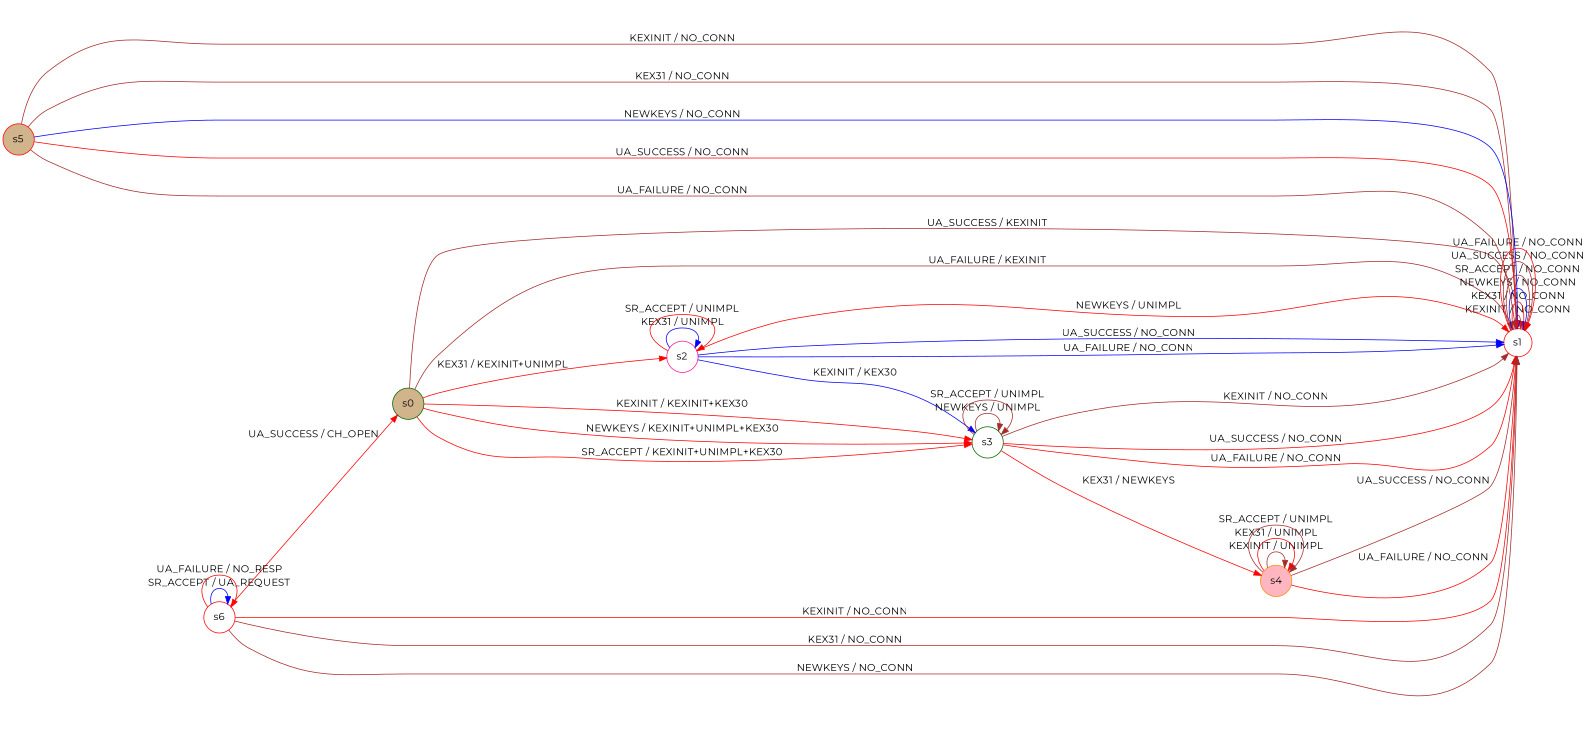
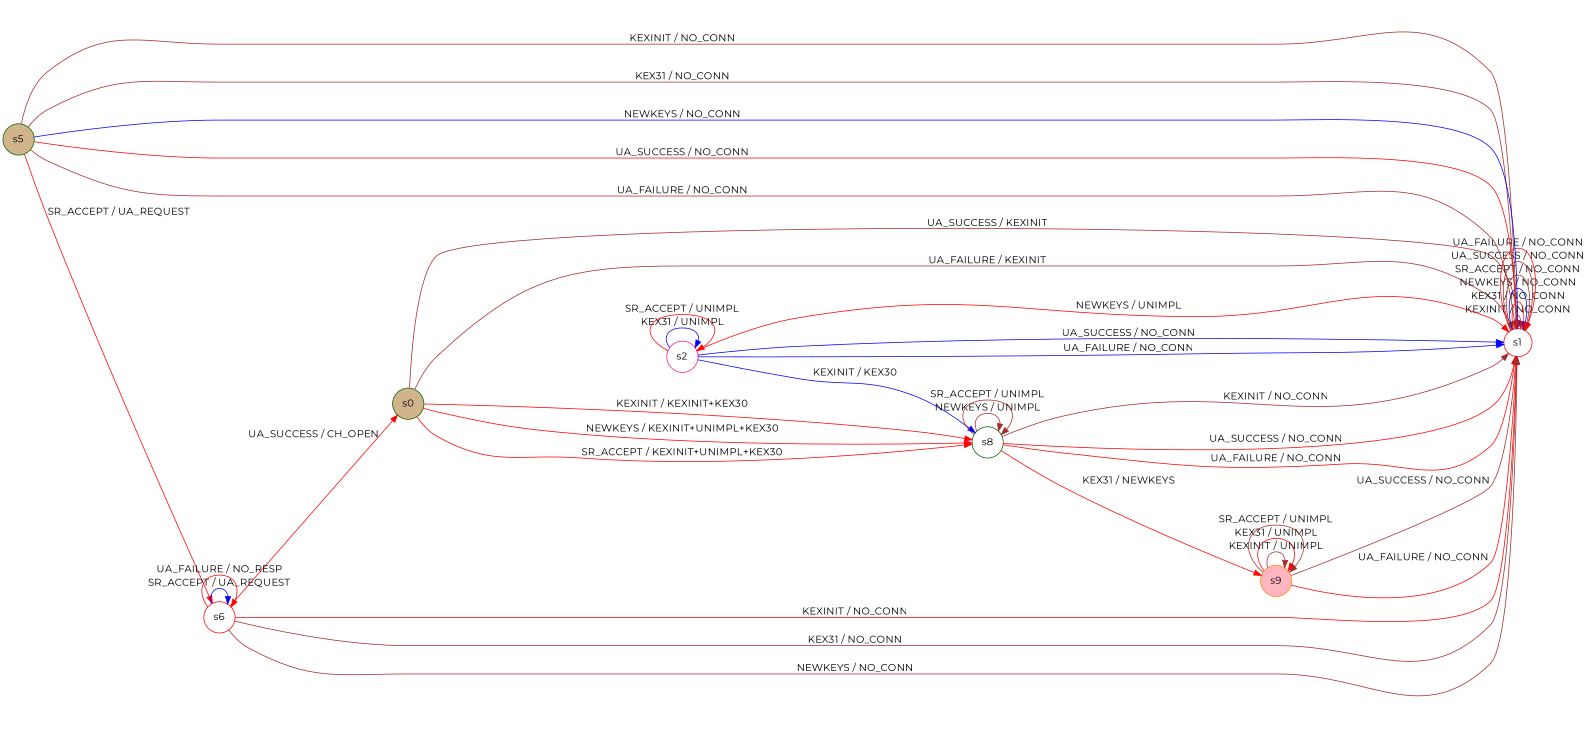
(19, 139) -> (19, 139)
(540, 373) -> none
none -> (113, 377)
(988, 442) -> (988, 442)
(1276, 581) -> (1276, 581)
